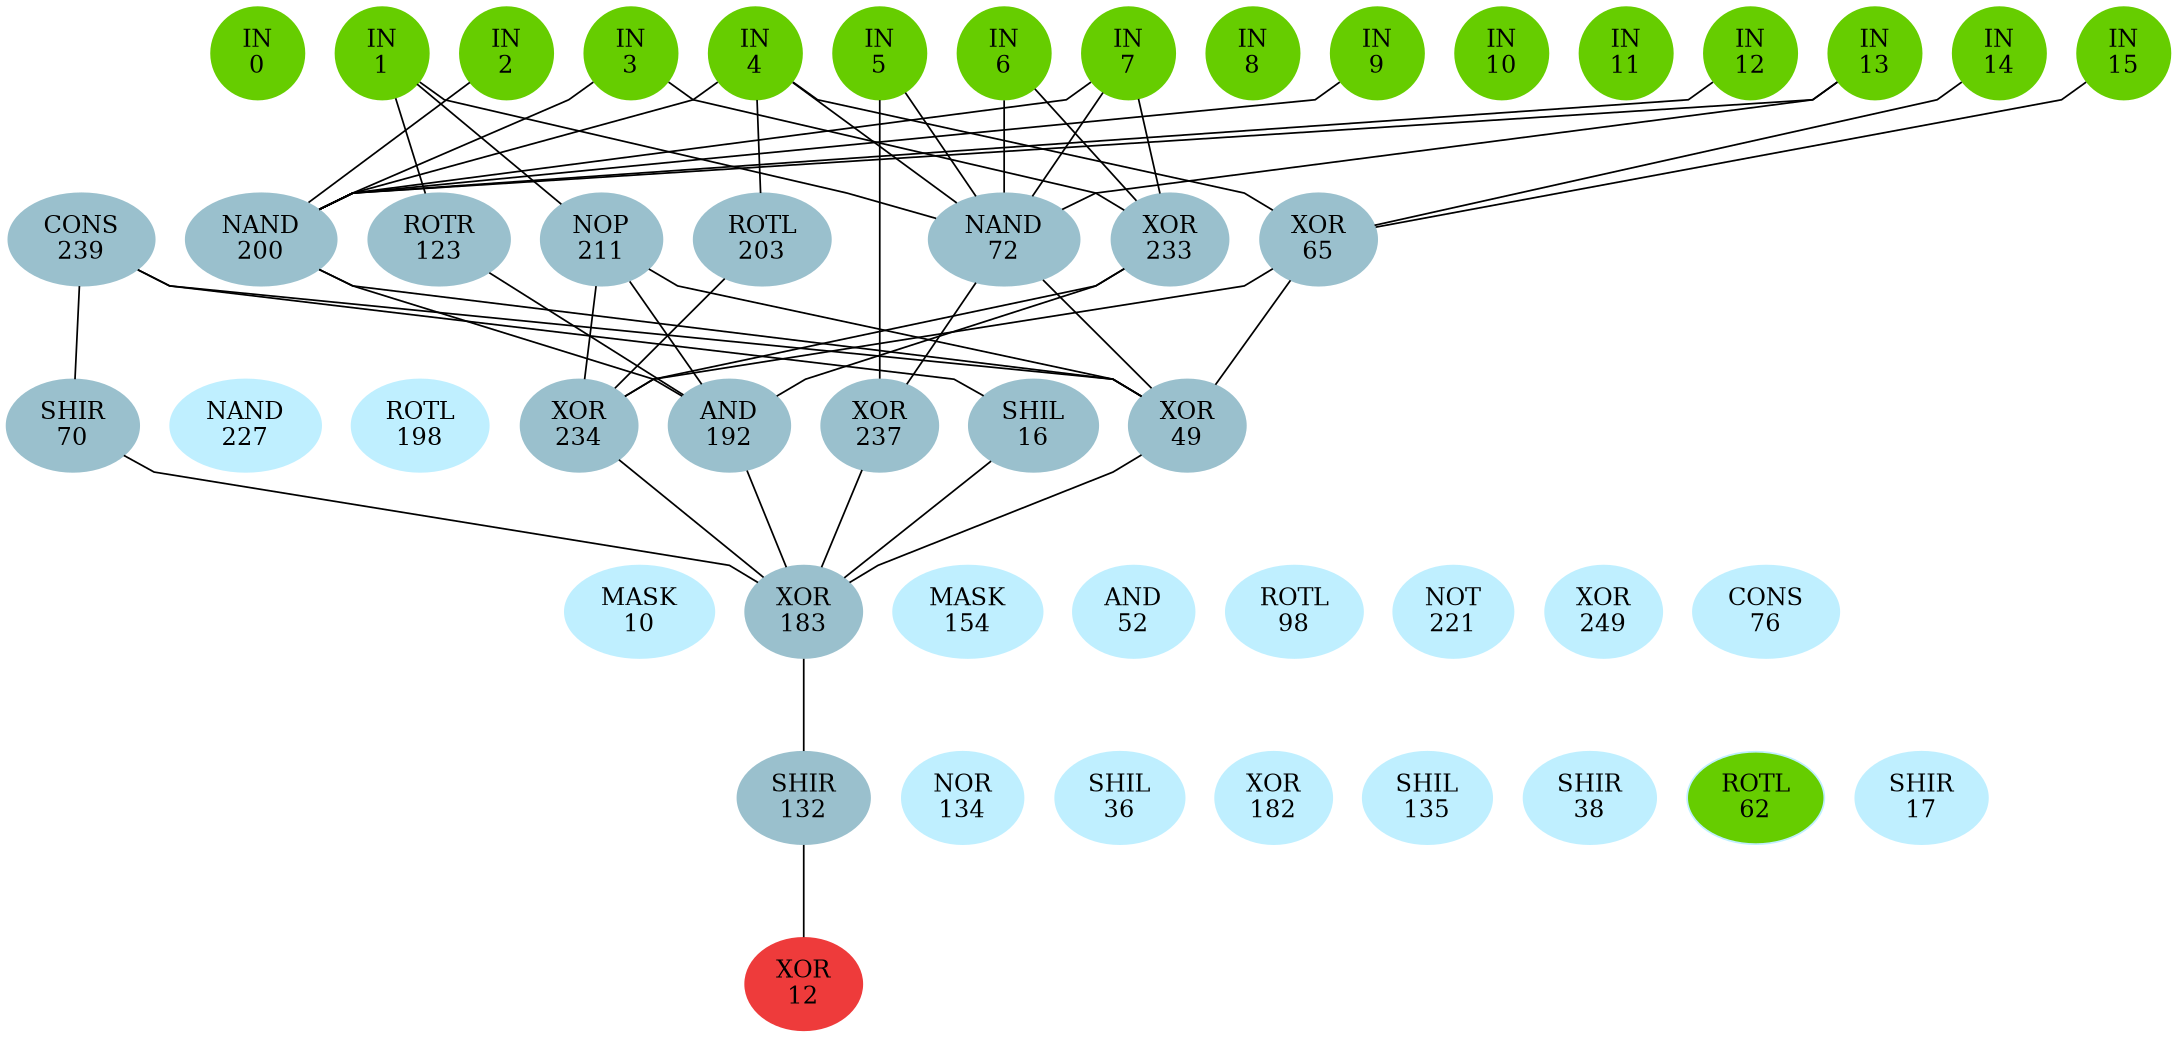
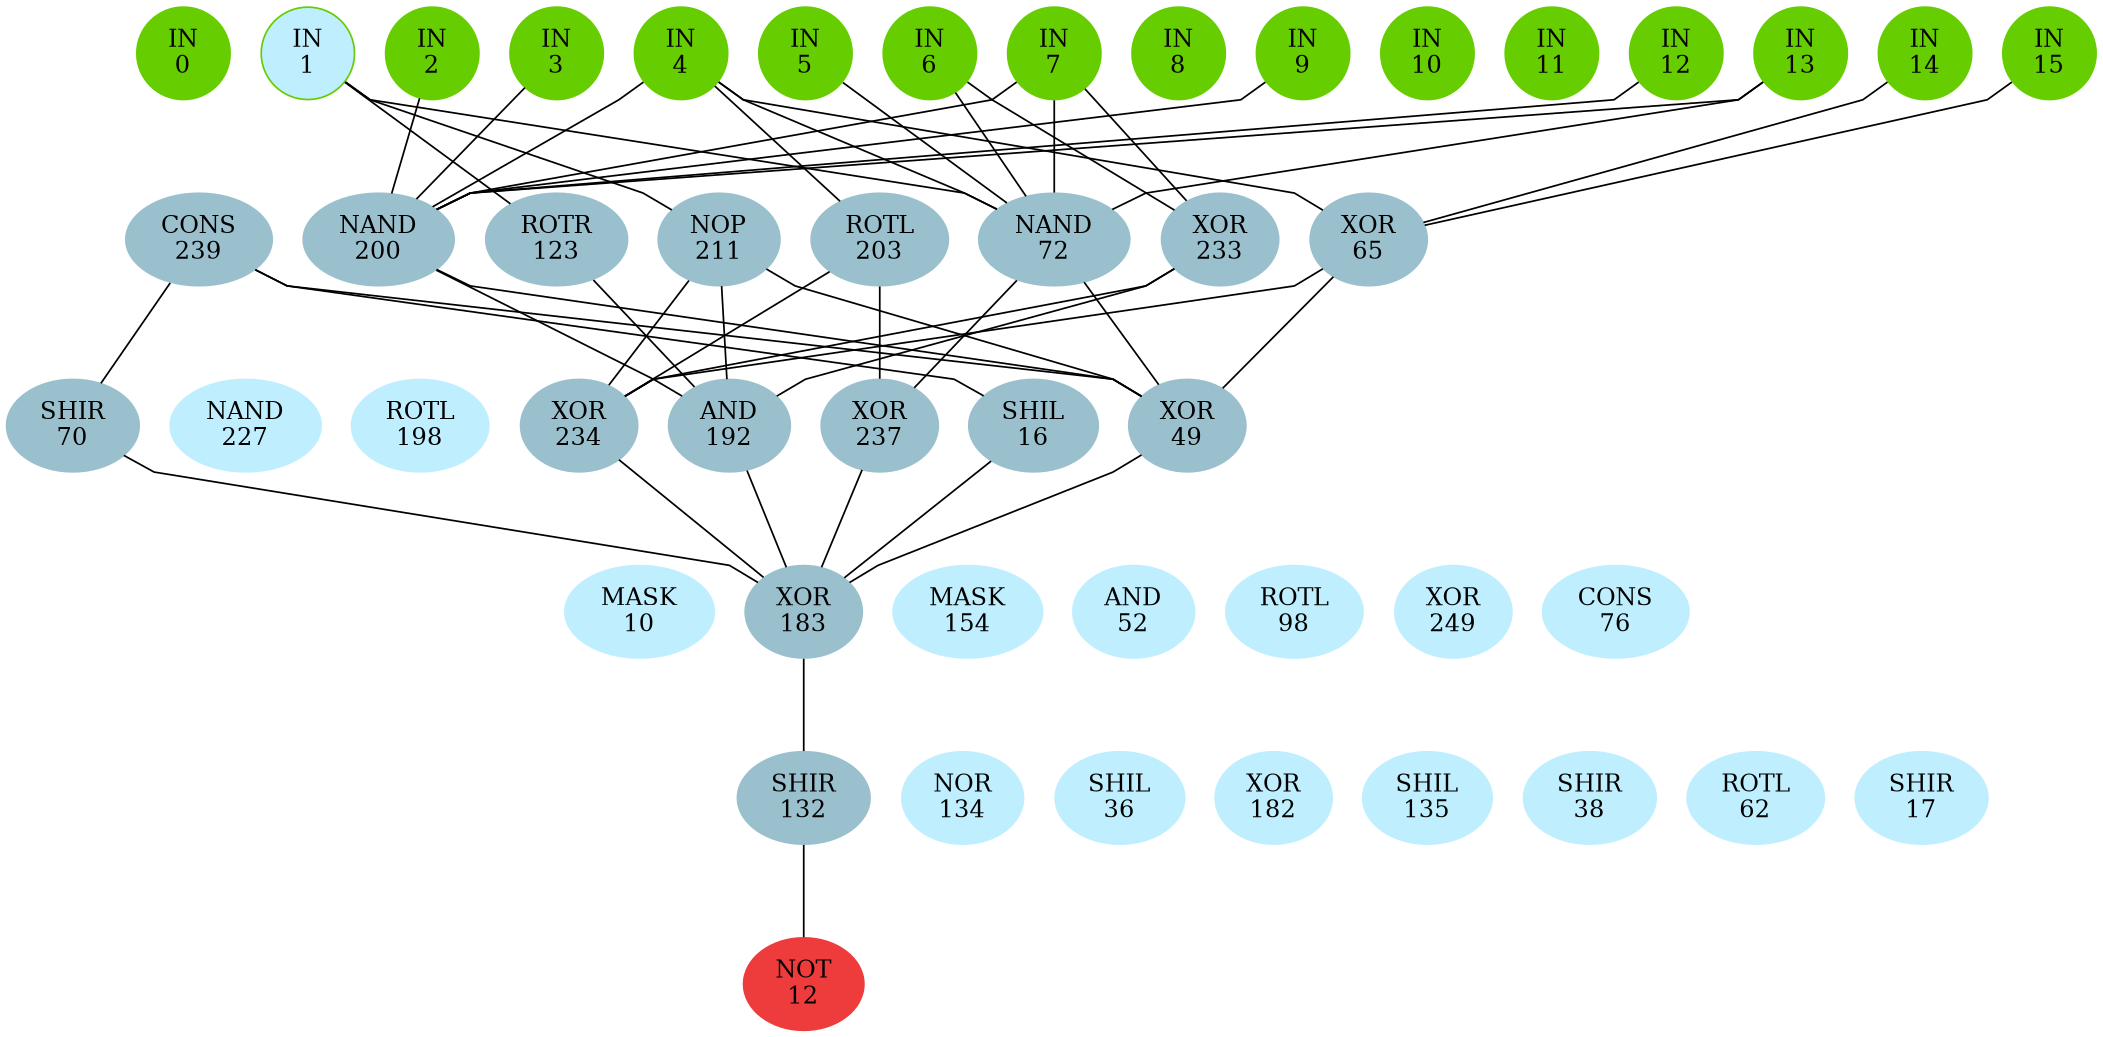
(382, 53) -> (308, 53)
(977, 166) -> none
(880, 253) -> (880, 326)
(1453, 612) -> none
(1756, 798) -> (1756, 798)
(804, 984) -> (804, 984)
